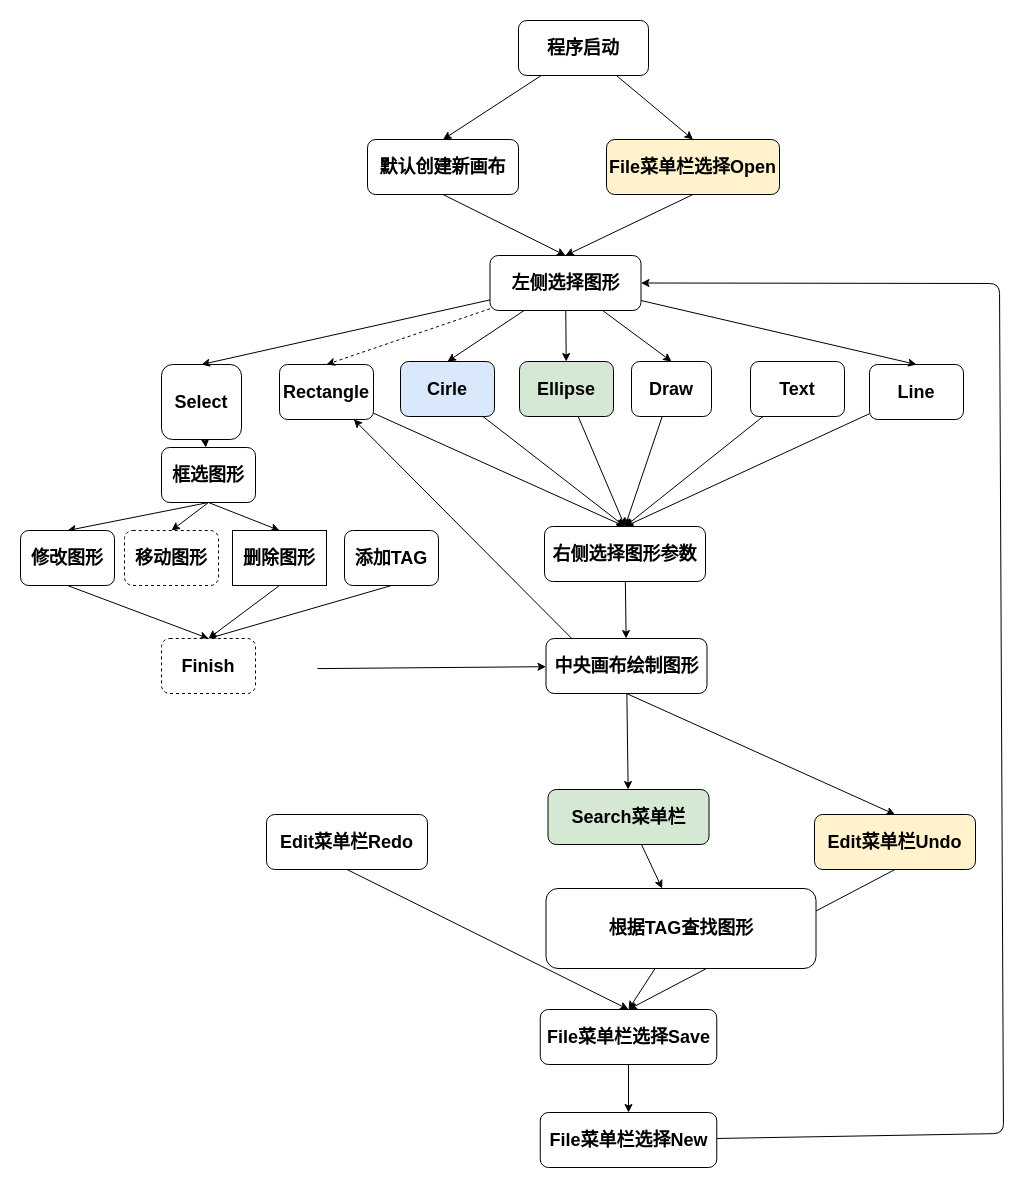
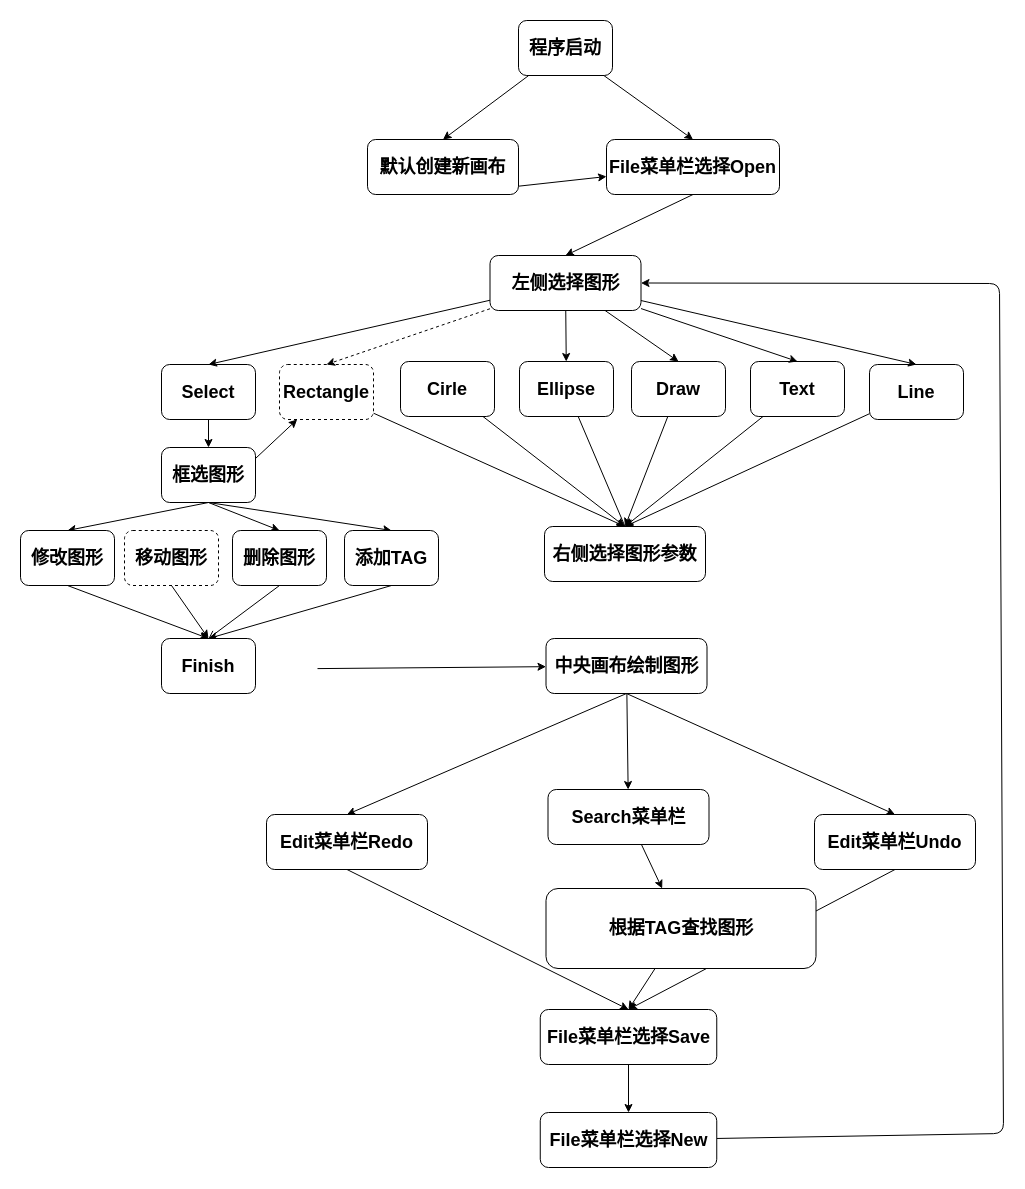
(584, 48) -> (566, 48)
(693, 167) -> (693, 167)
(501, 224) -> (558, 182)
(489, 334) -> none
none -> (716, 334)
(448, 389) -> (448, 389)
(567, 389) -> (567, 389)
(672, 389) -> (679, 389)
(327, 392) -> (327, 392)
(202, 402) -> (209, 392)
(192, 515) -> (274, 442)
none -> (300, 516)
(622, 519) -> (623, 521)
(466, 532) -> (489, 753)
(280, 558) -> (280, 558)
(626, 607) -> none
none -> (188, 609)
(215, 633) -> (214, 634)
(209, 666) -> (209, 666)
(629, 817) -> (629, 817)
(895, 842) -> (895, 842)
